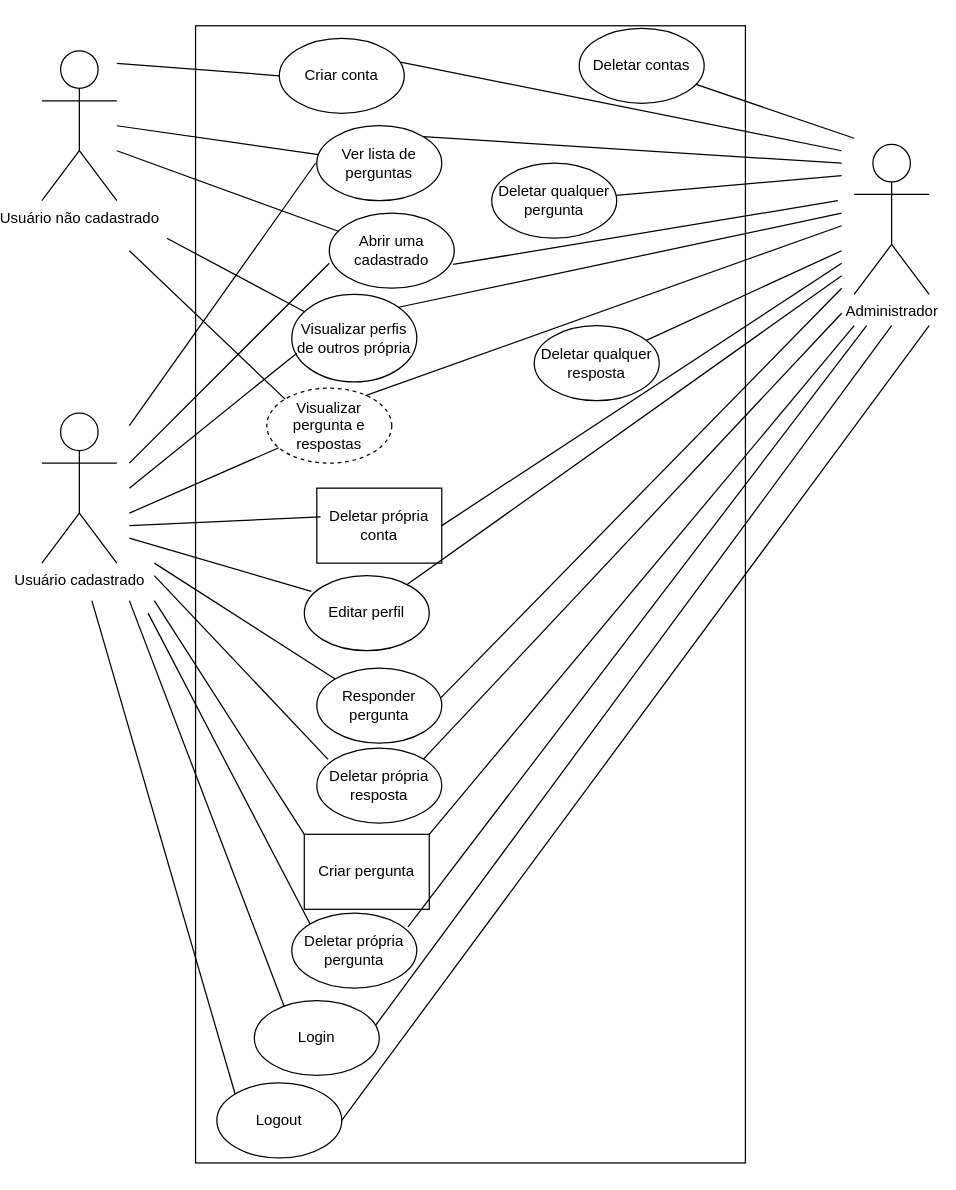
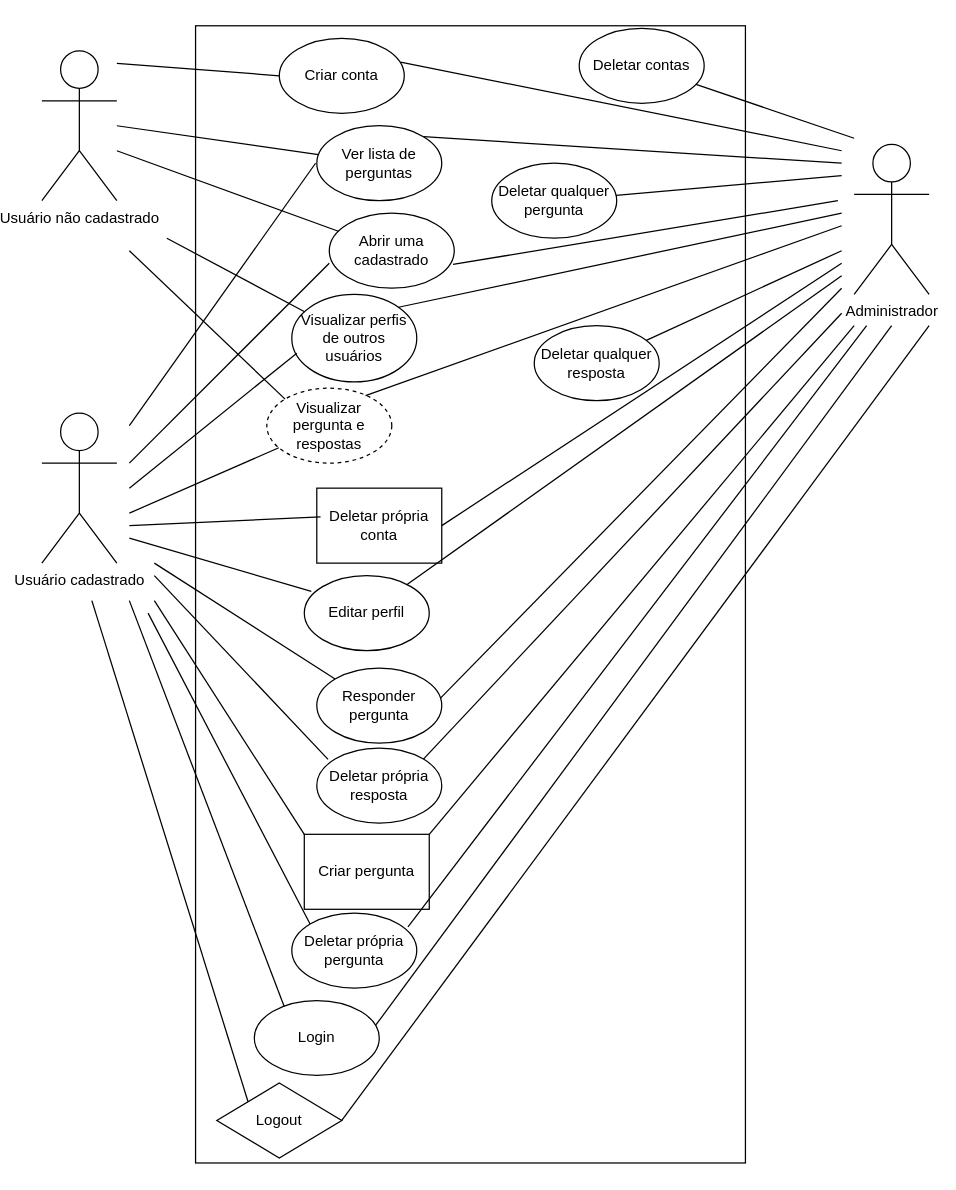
(354, 338) -> (354, 338)
(279, 1121) -> (279, 1121)
